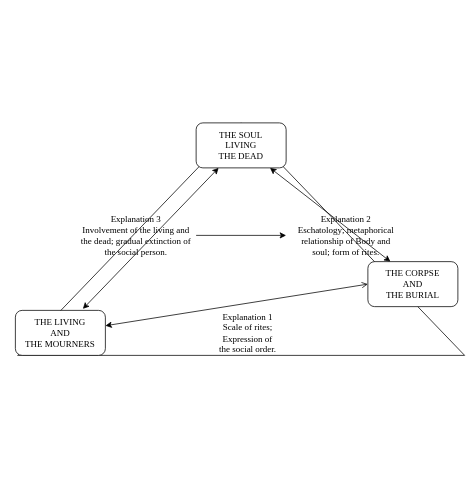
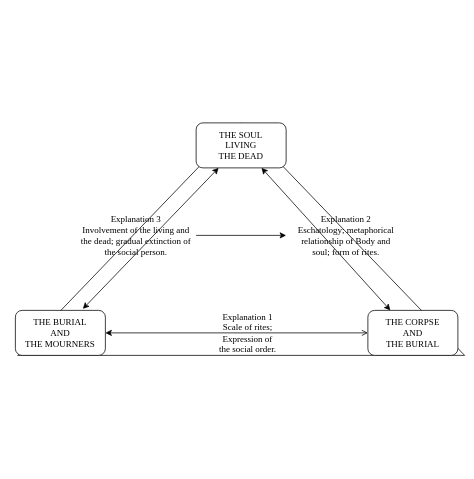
(413, 284) -> (413, 333)
(60, 333) -> (60, 333)
